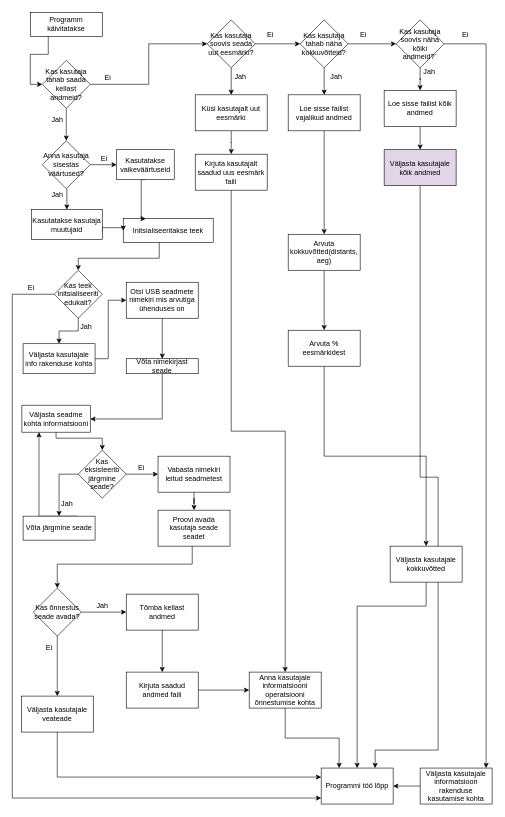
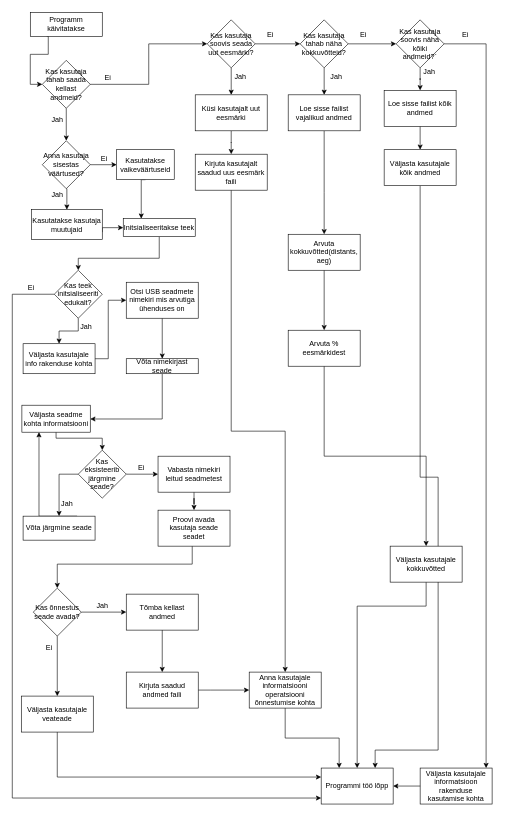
(420, 168) -> (420, 168)
(168, 231) -> (159, 228)
